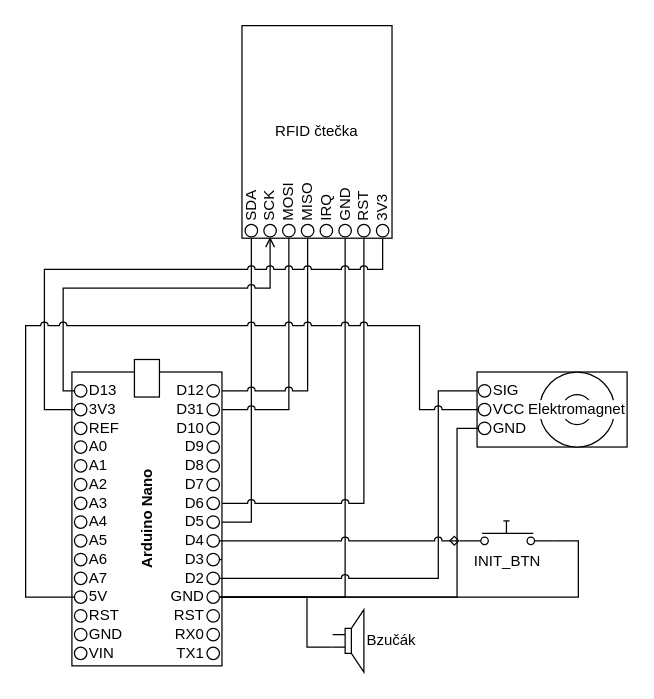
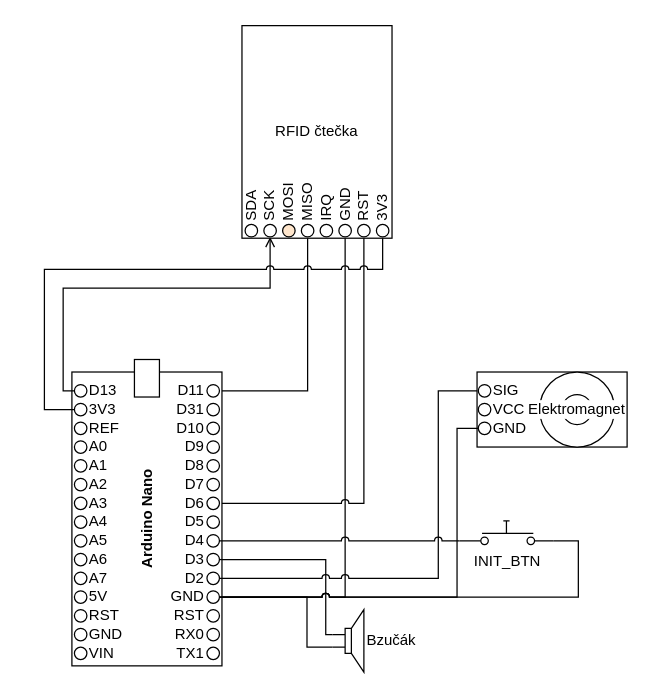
(289, 231) -> (289, 231)
(140, 326) -> none
(289, 328) -> none
(203, 391) -> (203, 391)
(251, 394) -> none
(454, 541) -> (451, 541)
none -> (280, 559)
